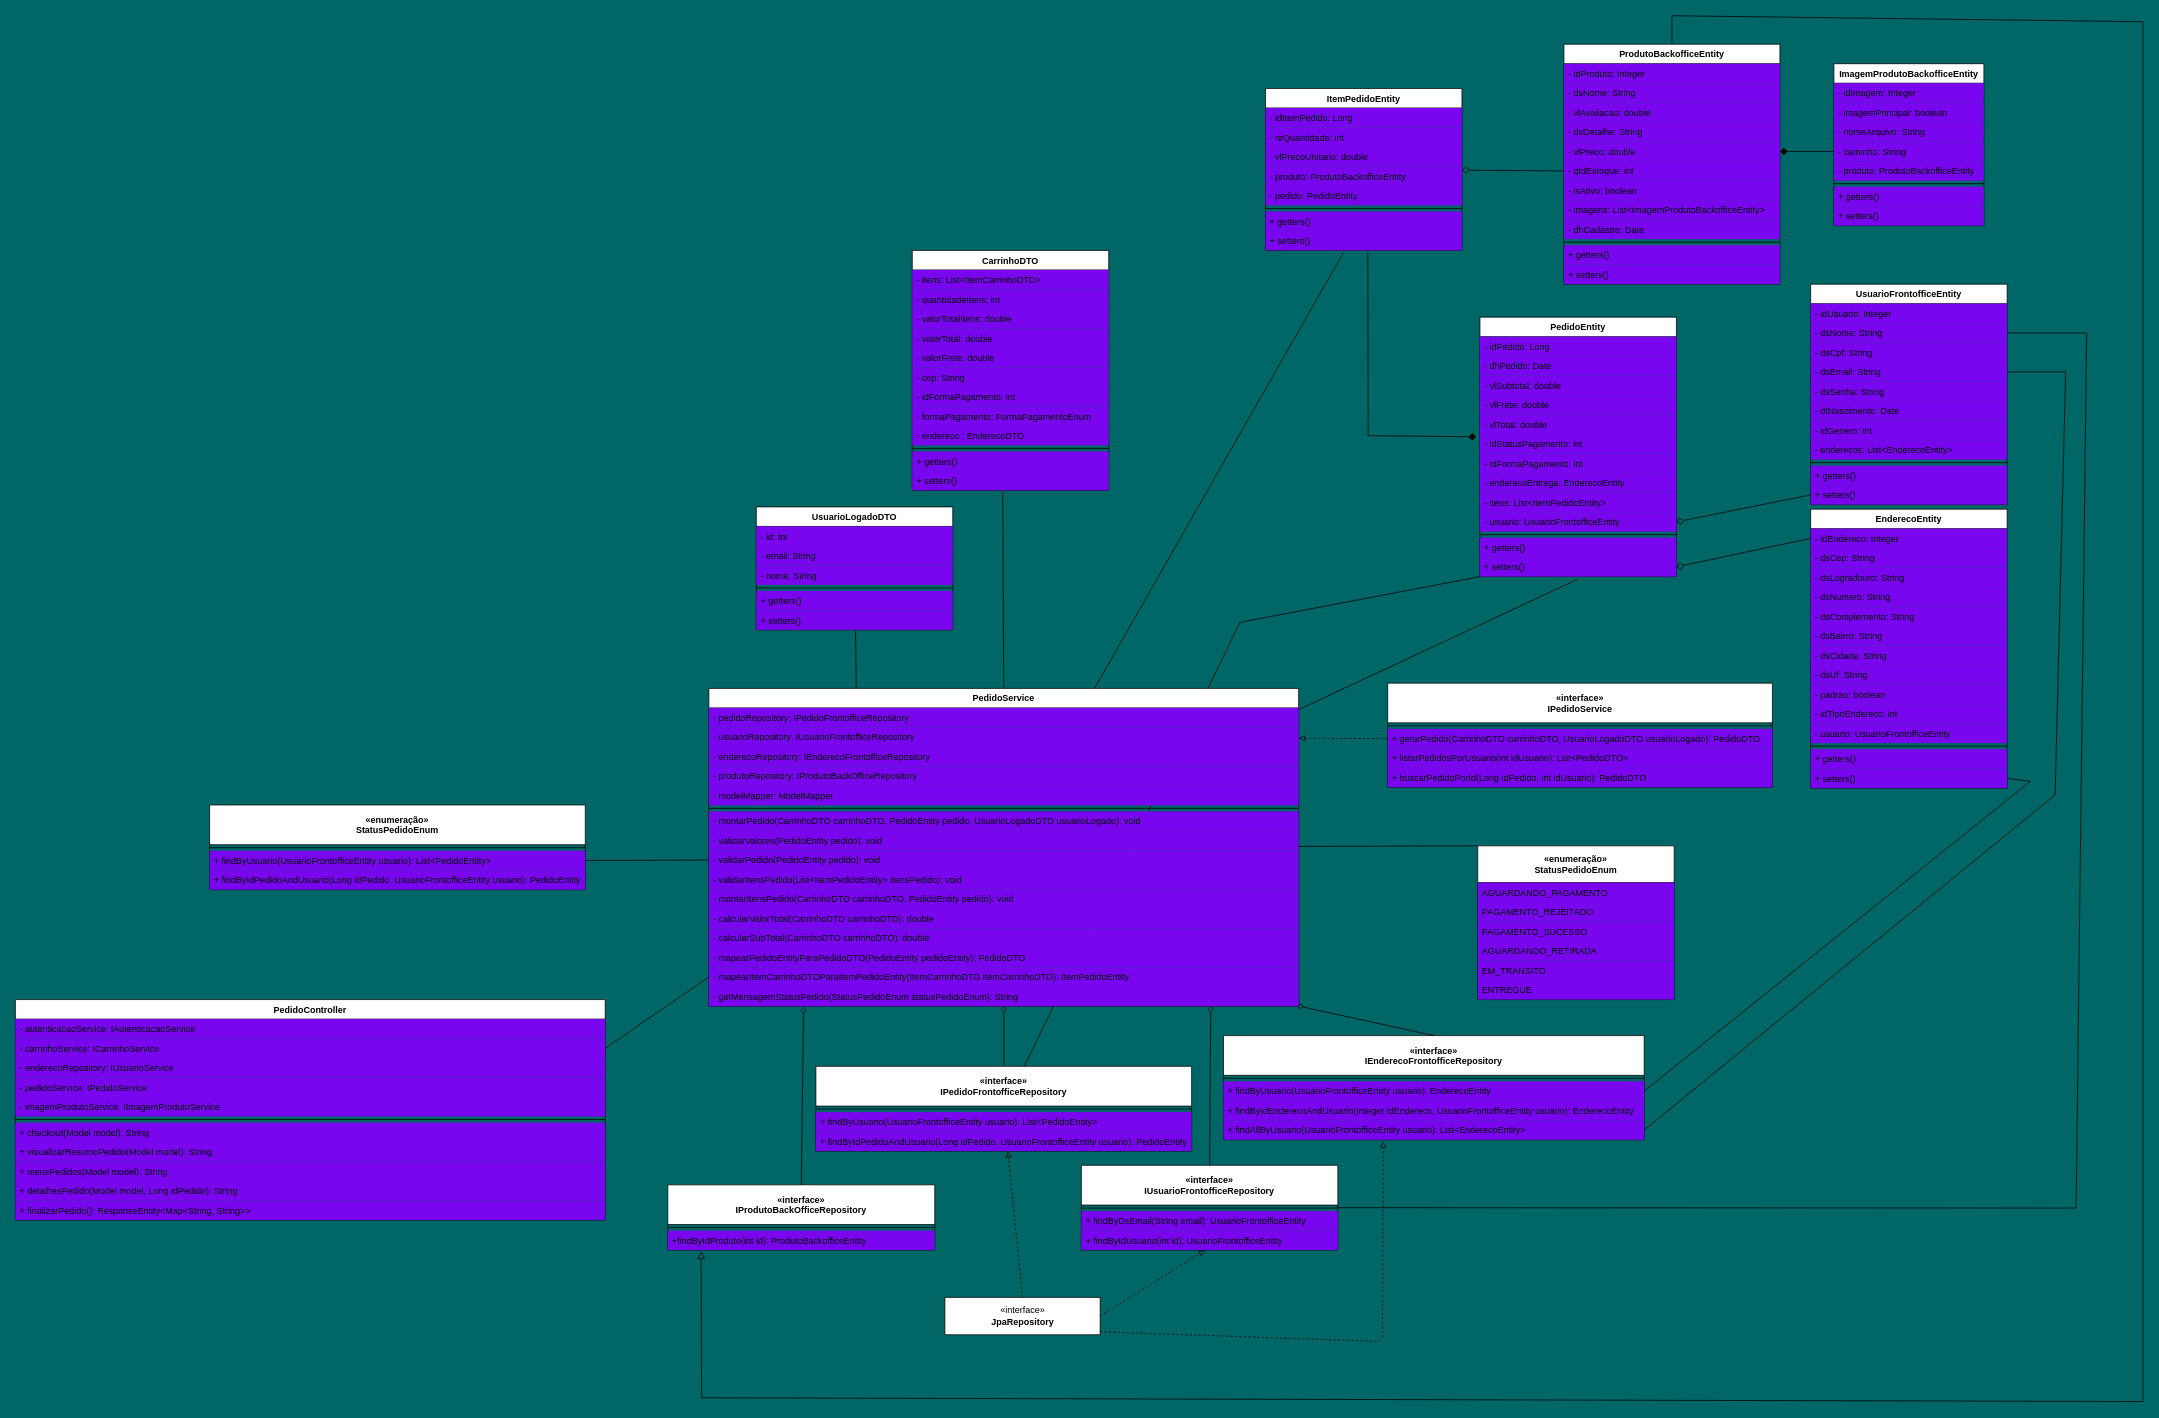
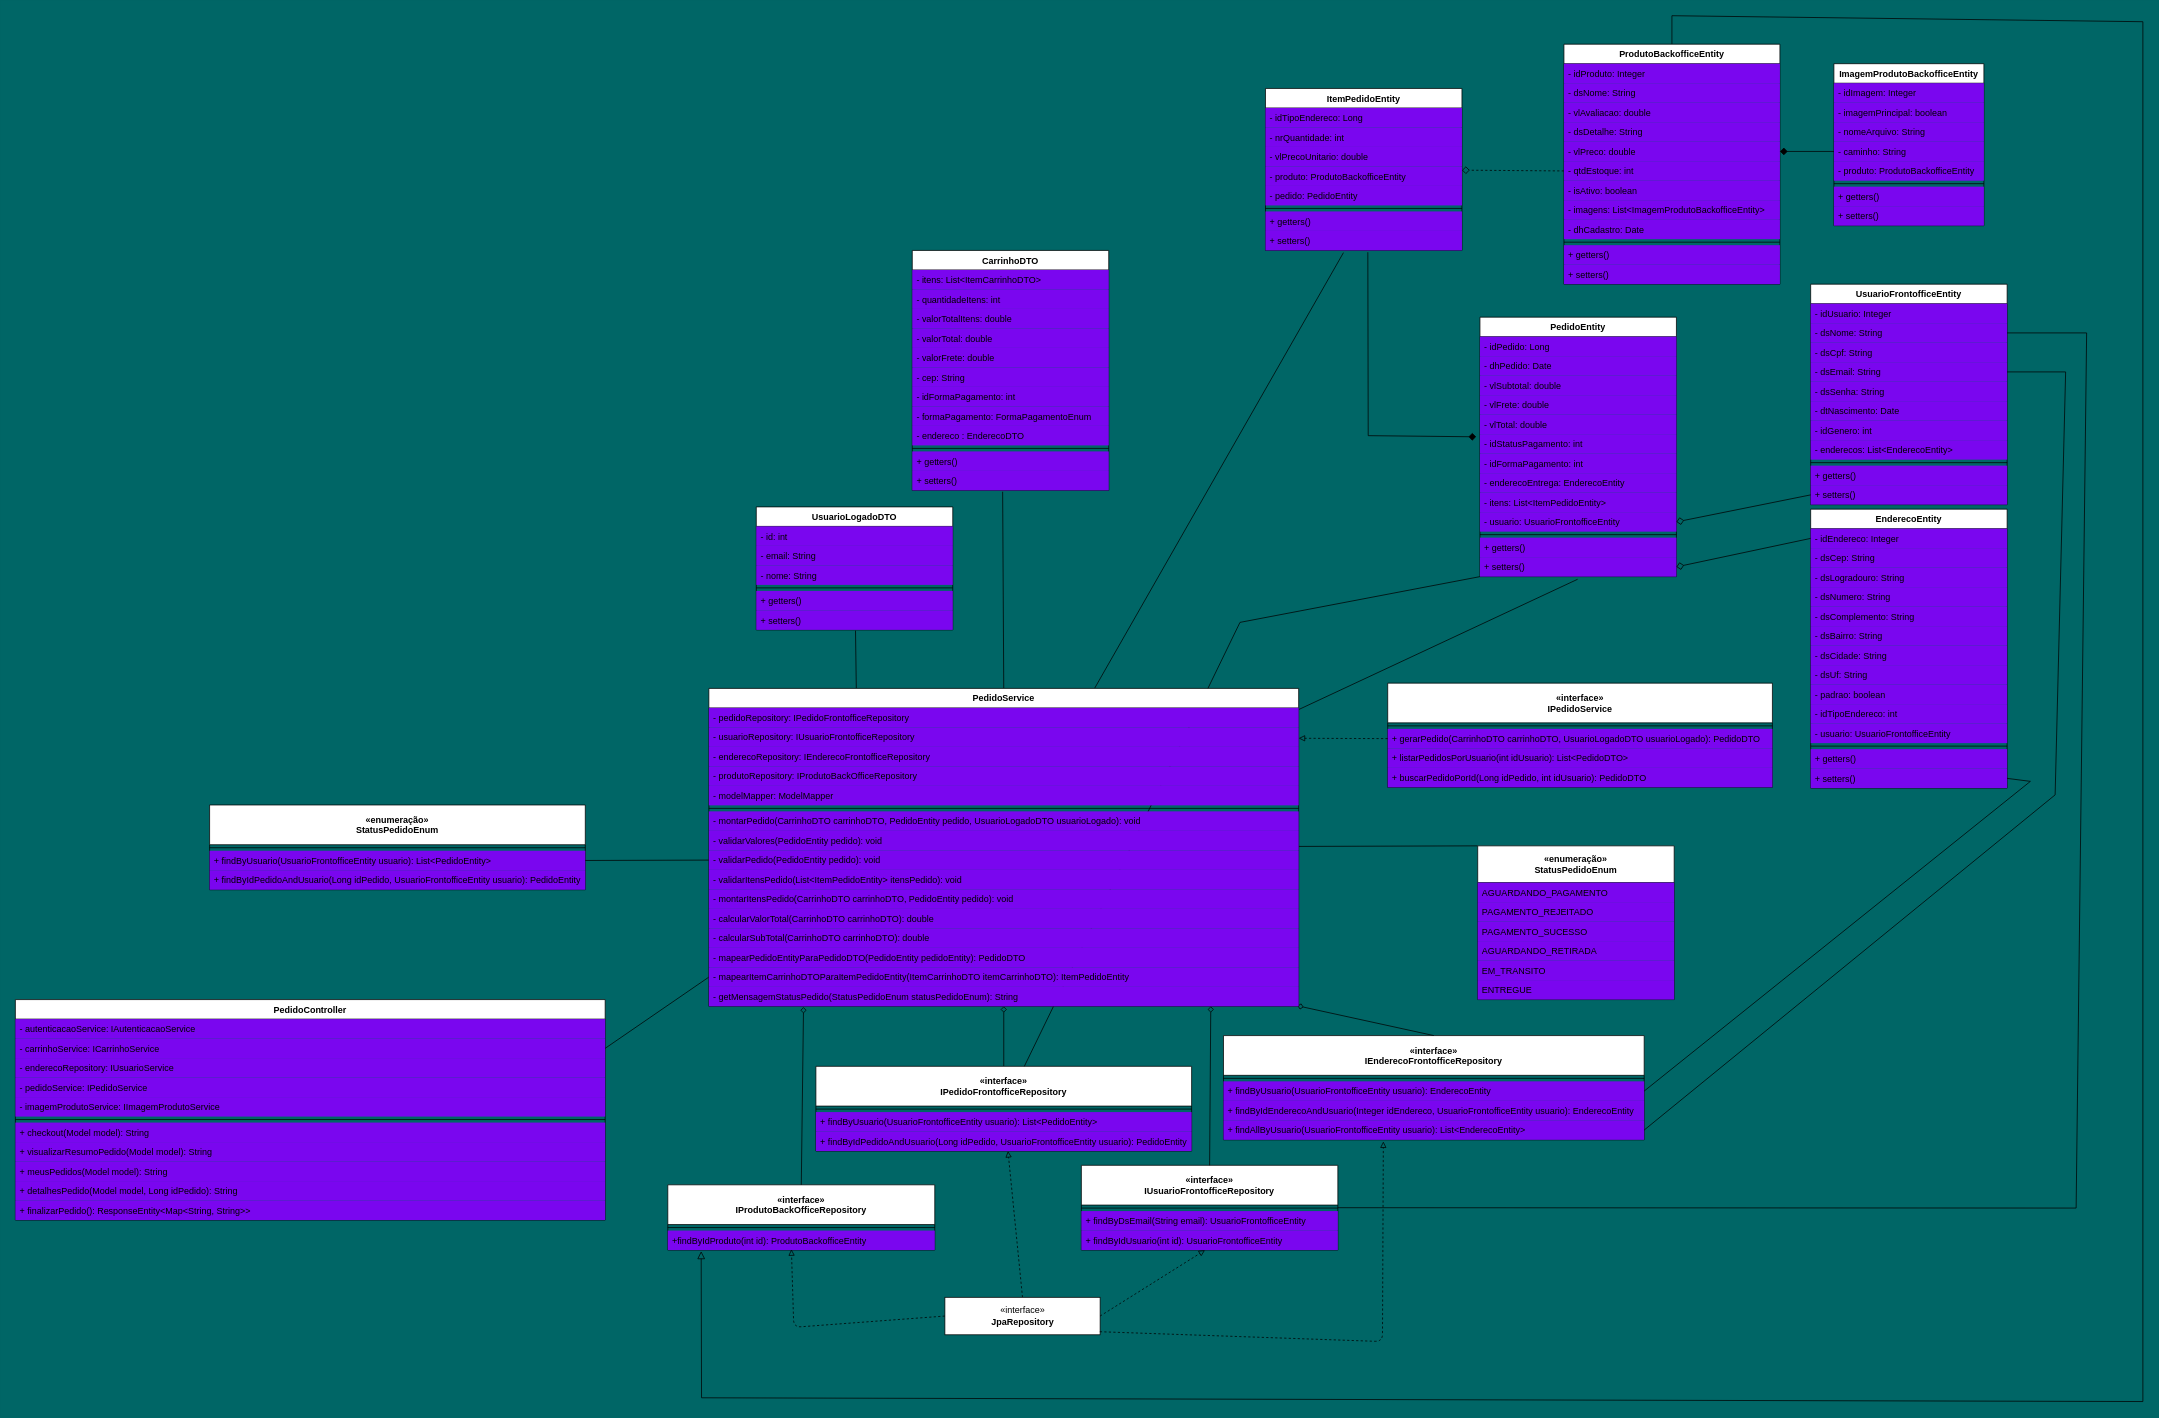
(1315, 118) -> (1321, 118)
(1516, 170) -> (1516, 170)
none -> (836, 1324)
